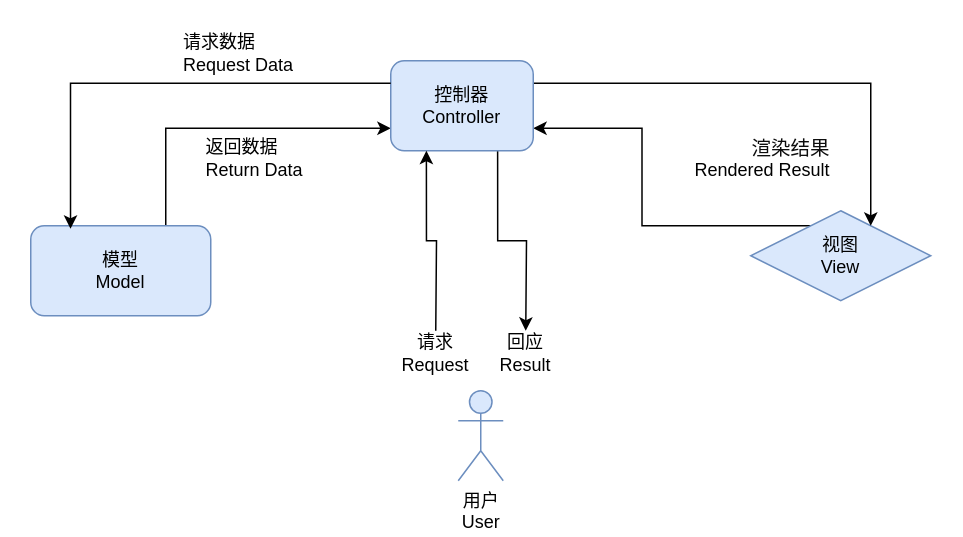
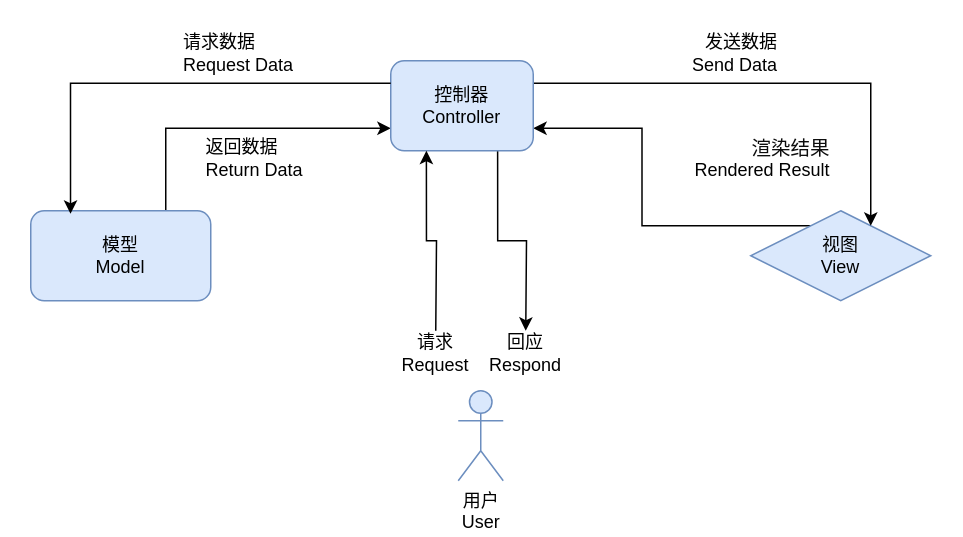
none -> (721, 53)
(121, 271) -> (121, 256)
(526, 353) -> (526, 353)
